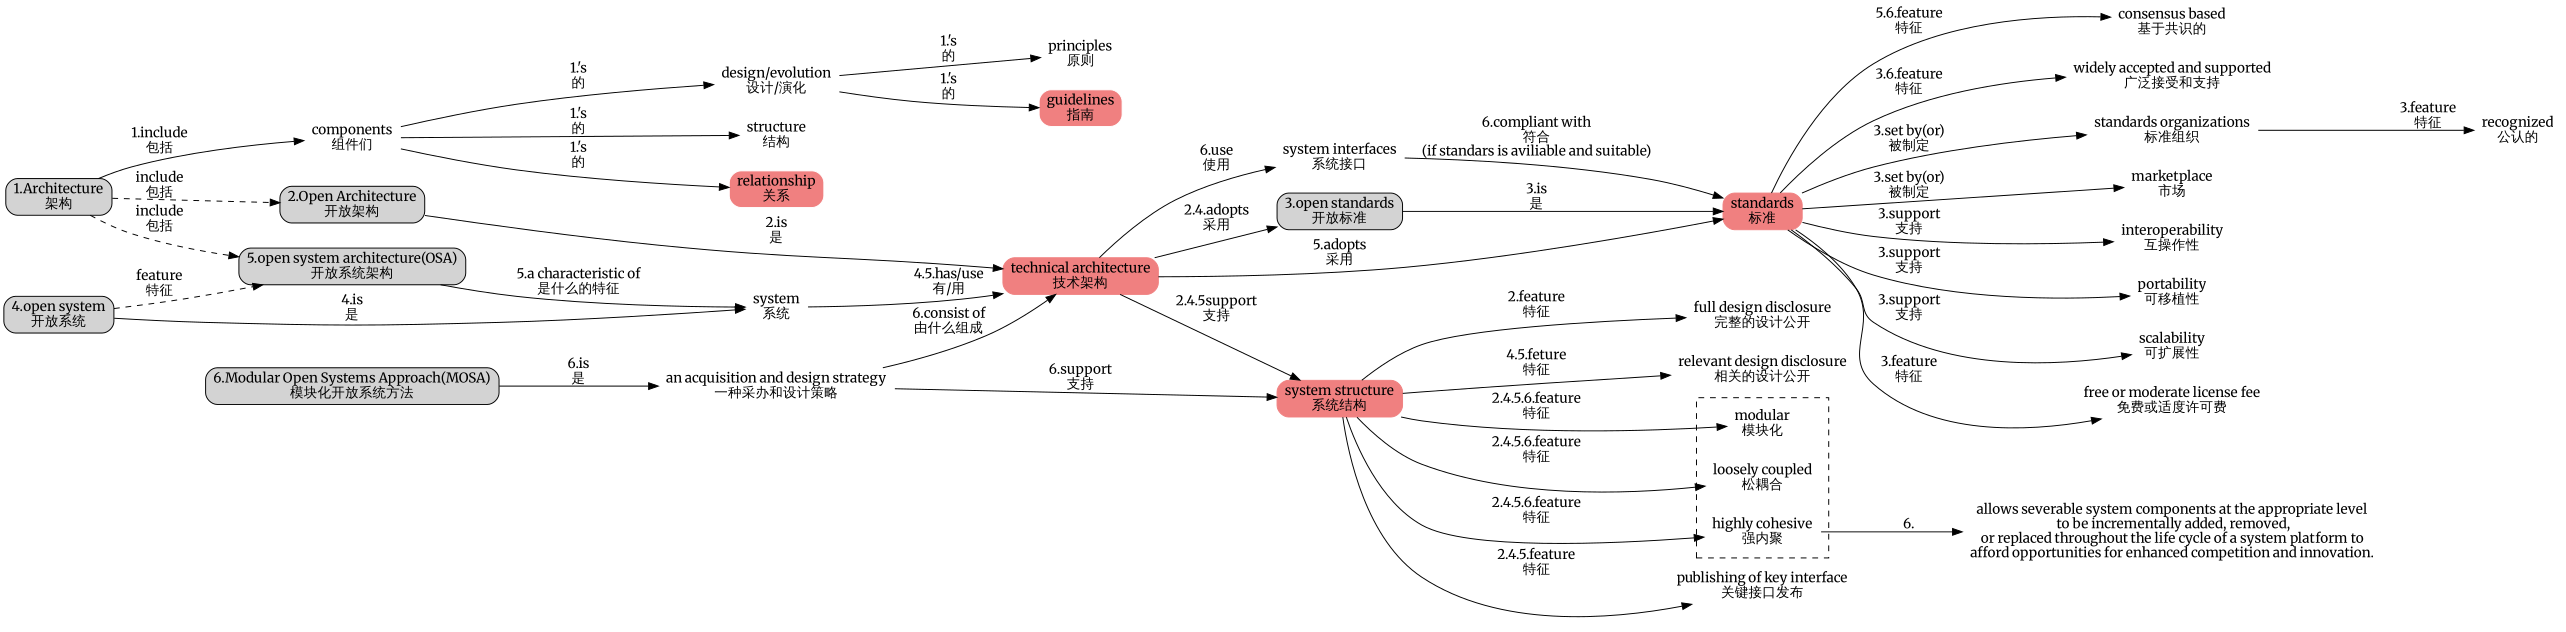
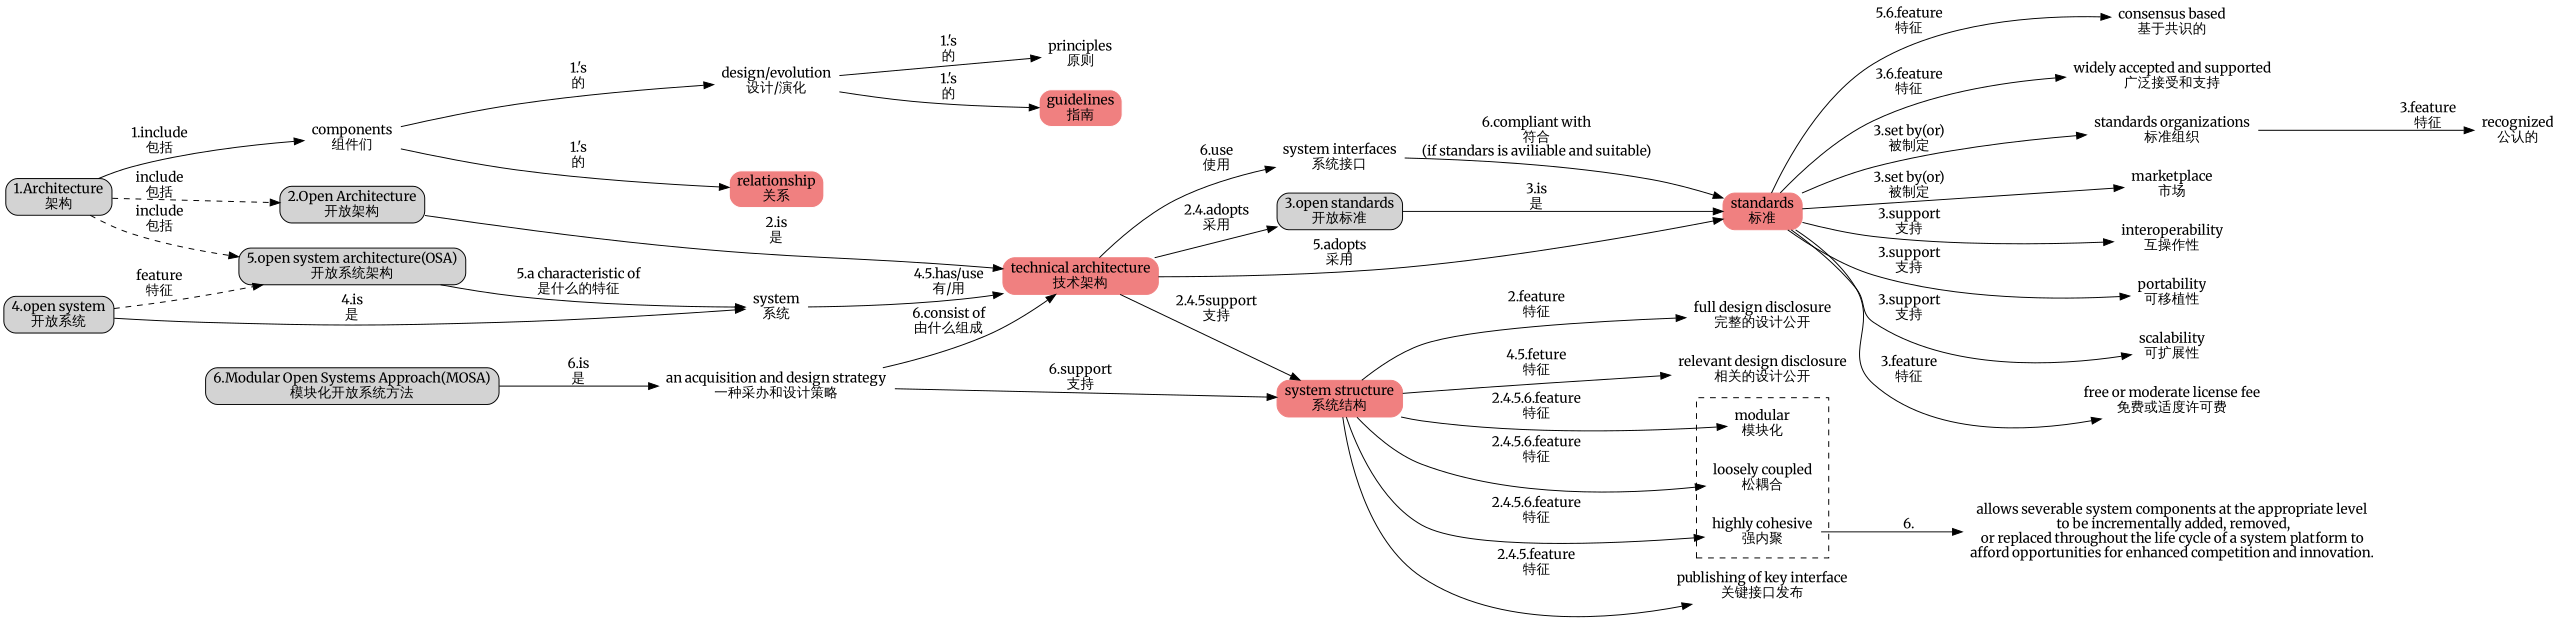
(777, 135) -> none
